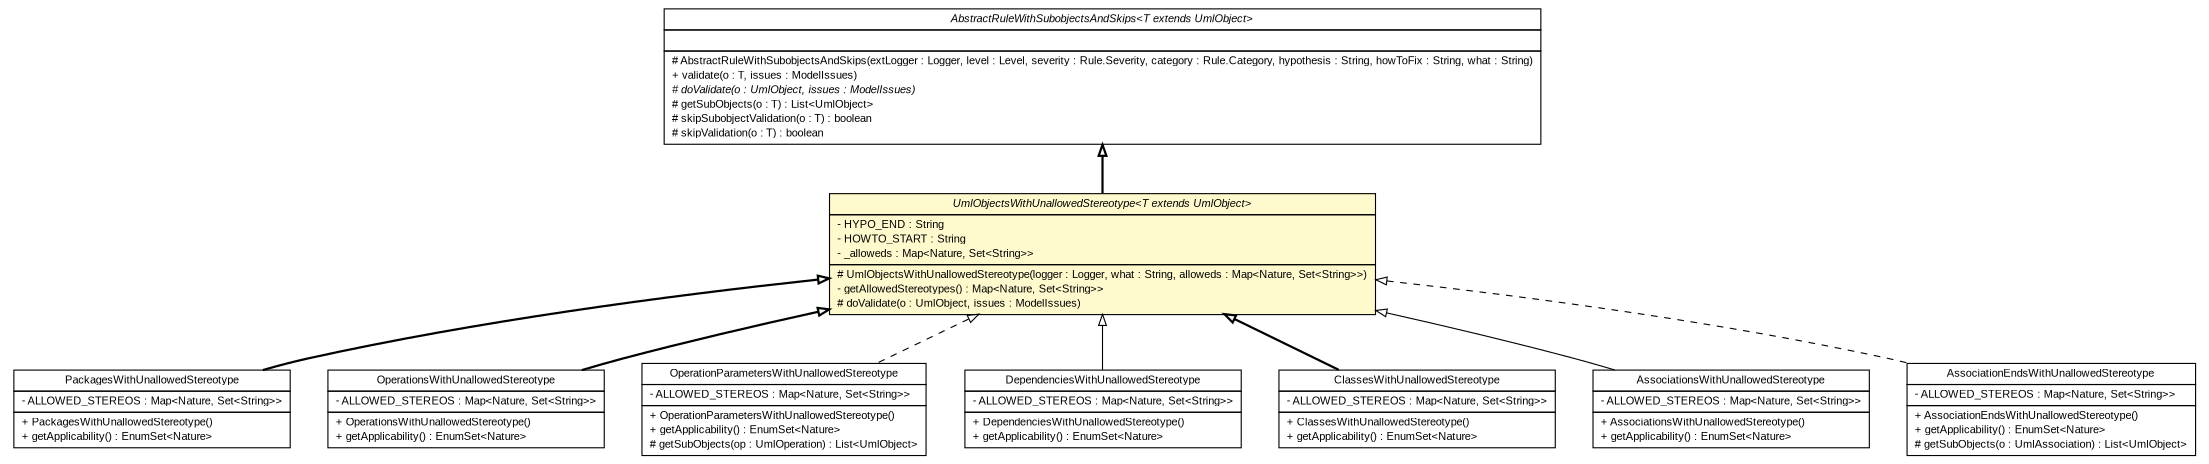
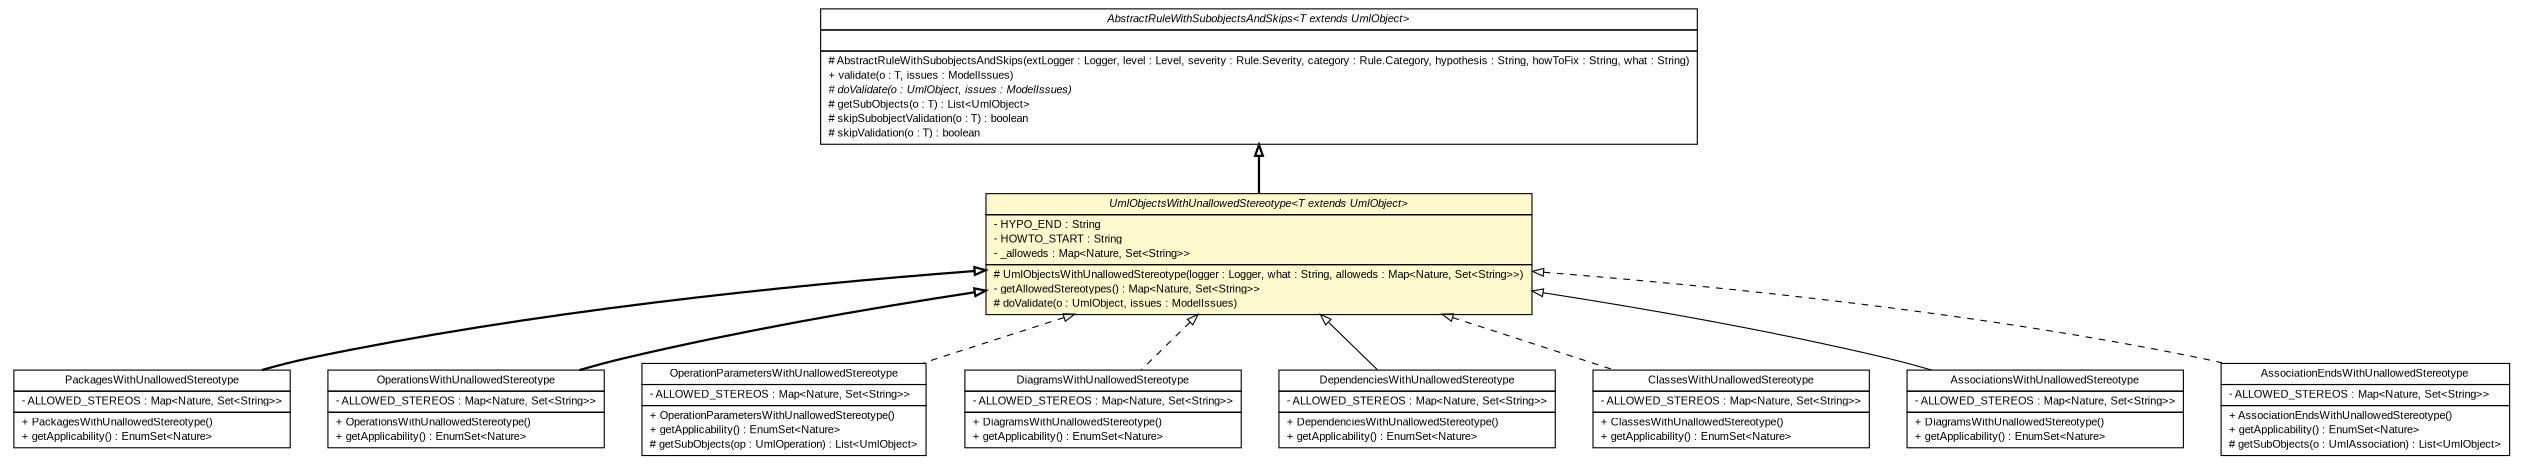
(1287, 345) -> (1533, 344)
none -> (1103, 409)
(1703, 422) -> (2010, 422)
